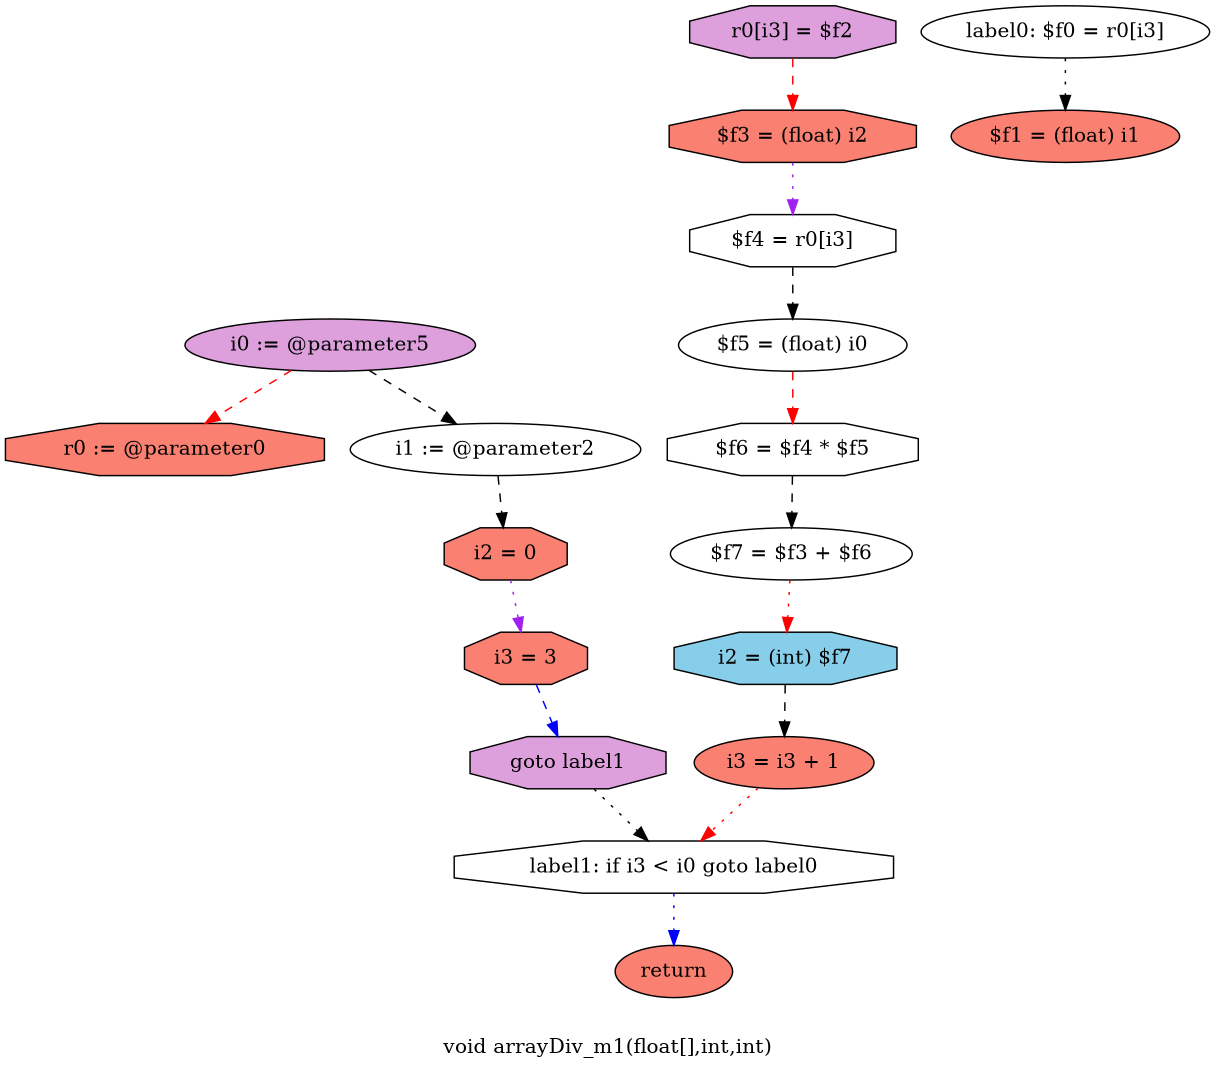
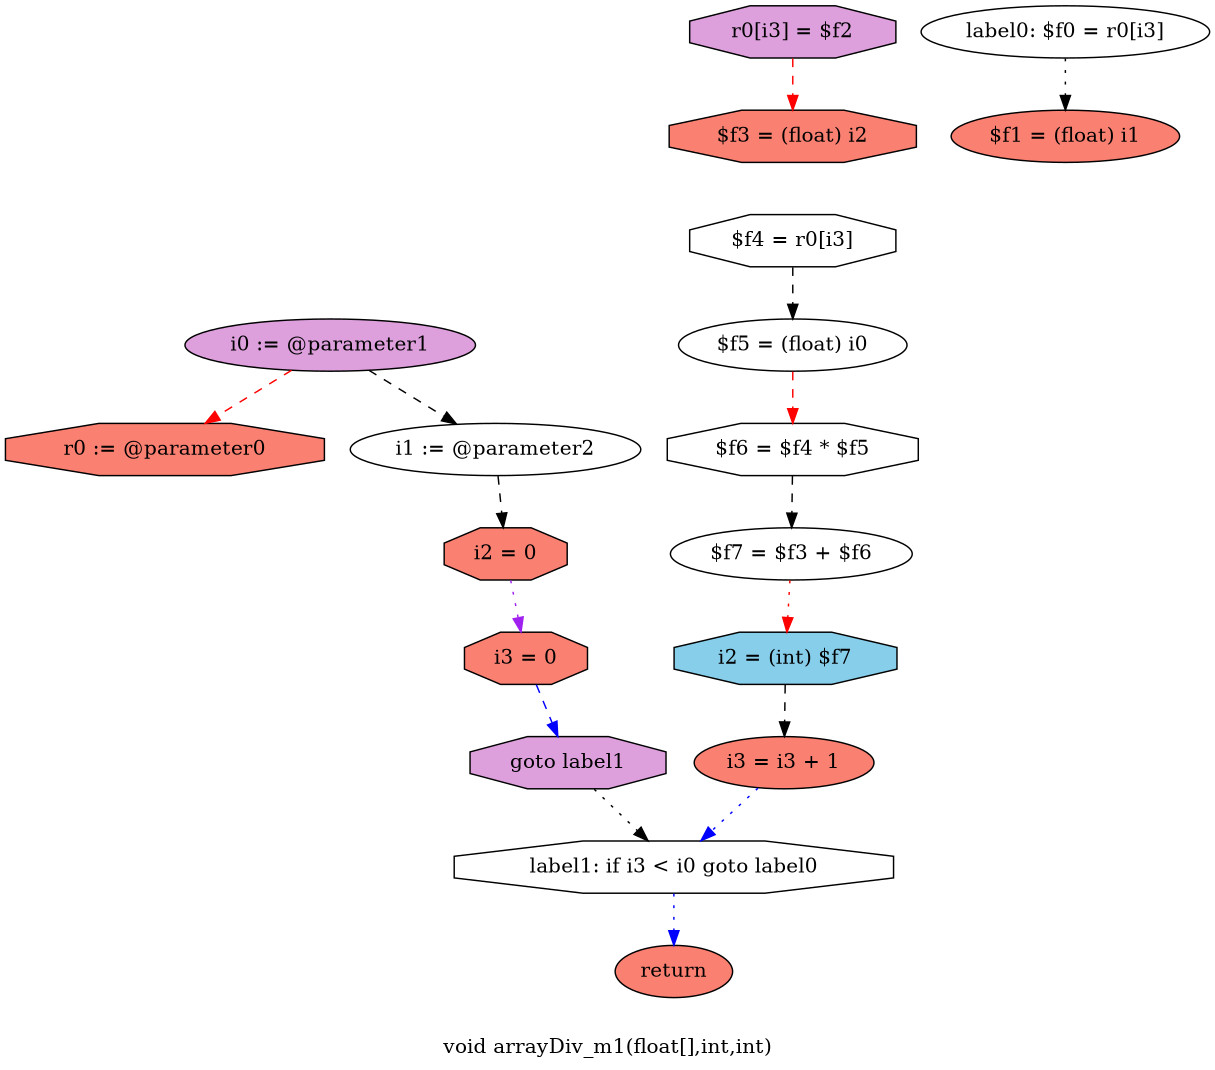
(793, 181) -> none
(330, 345) -> (330, 345)
(526, 658) -> (526, 658)
(735, 810) -> (735, 810)
